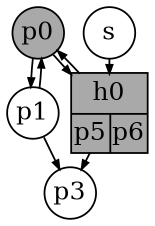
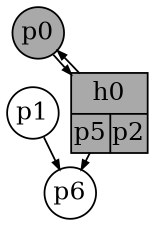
(109, 33) -> none
(32, 68) -> none
(41, 78) -> none
(129, 133) -> (129, 133)
(70, 193) -> (70, 193)
